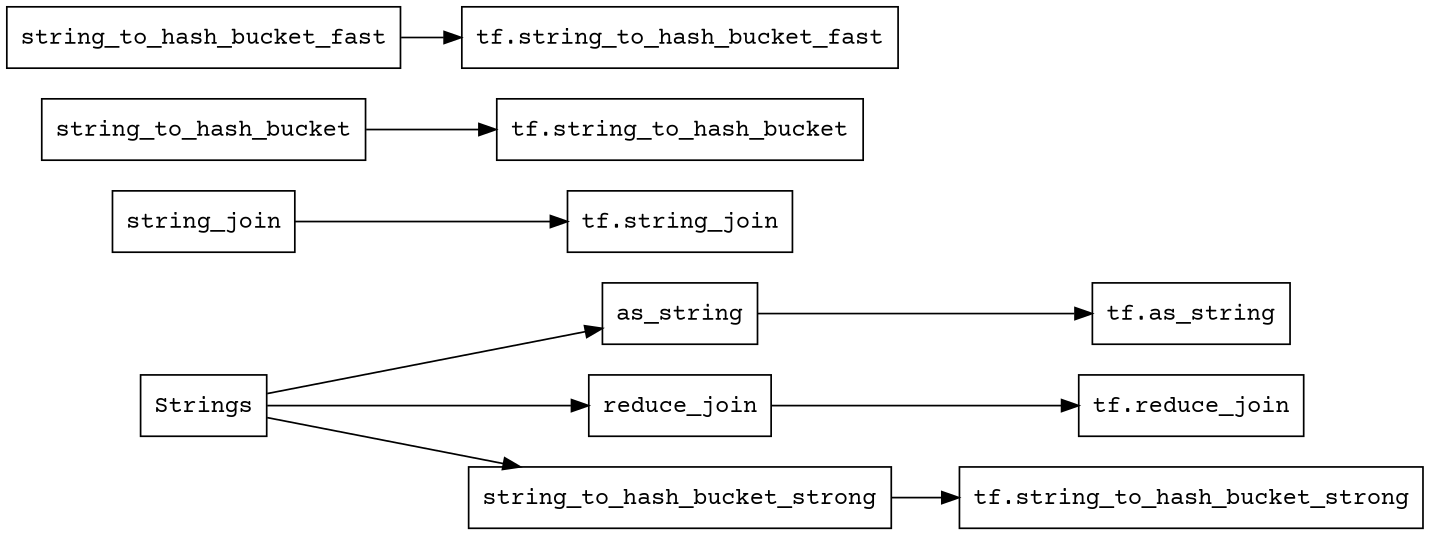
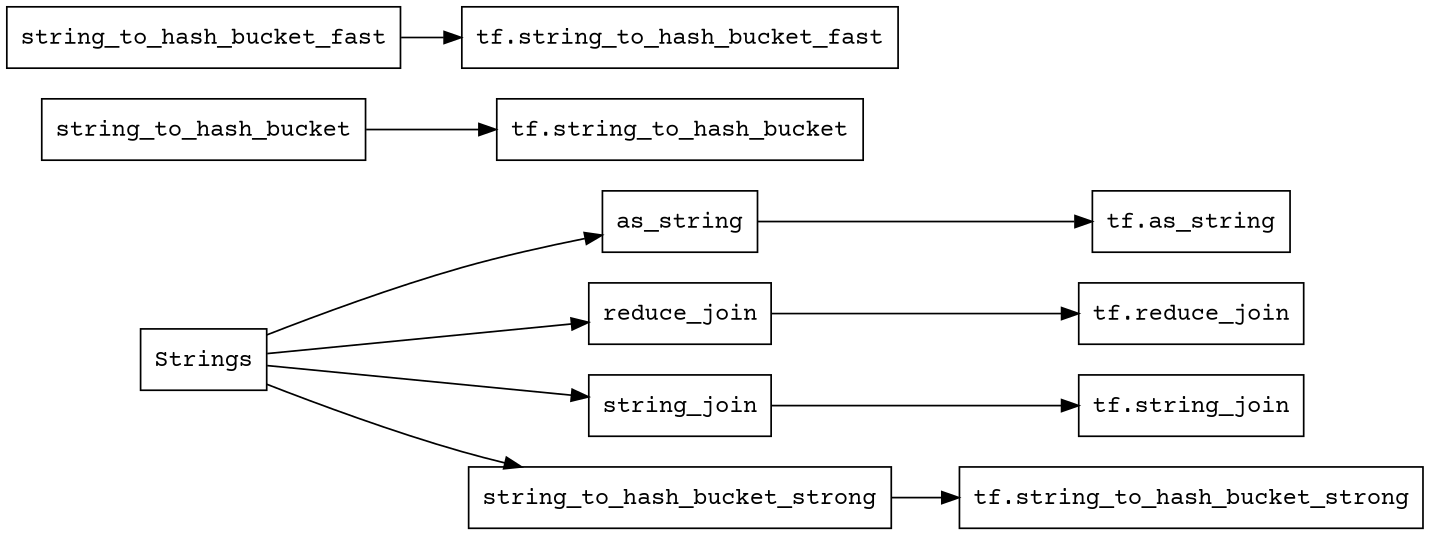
none -> (419, 380)
